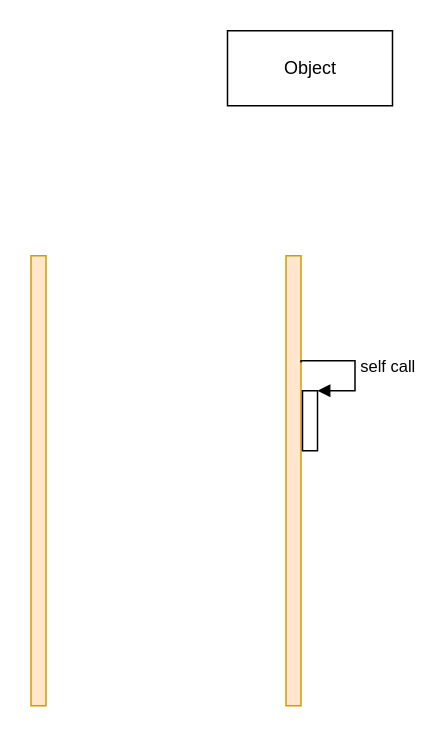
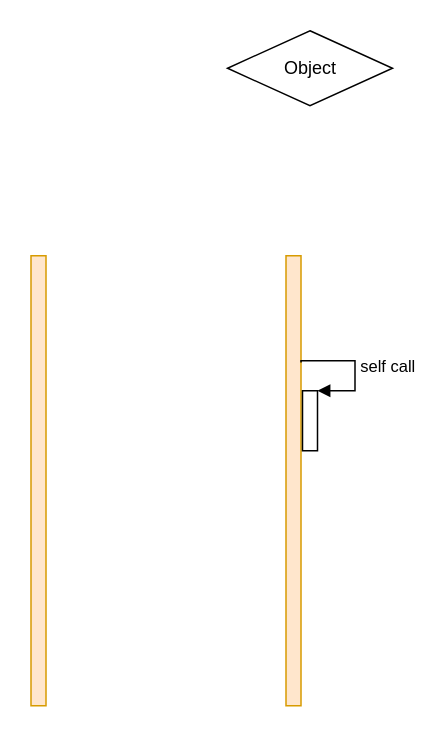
(310, 68) -> (310, 68)
